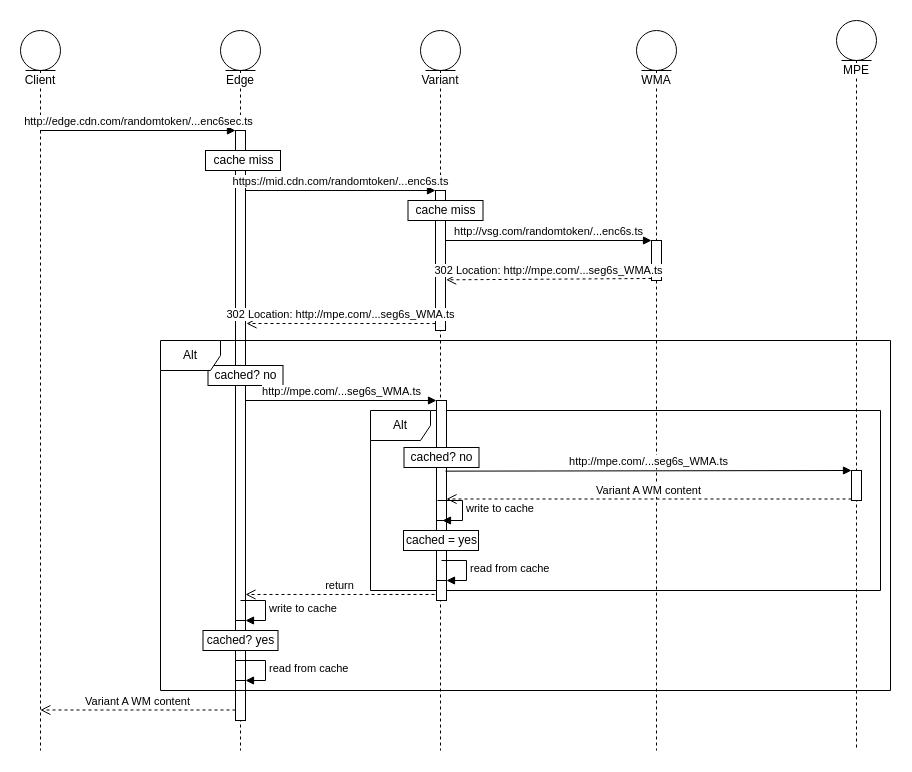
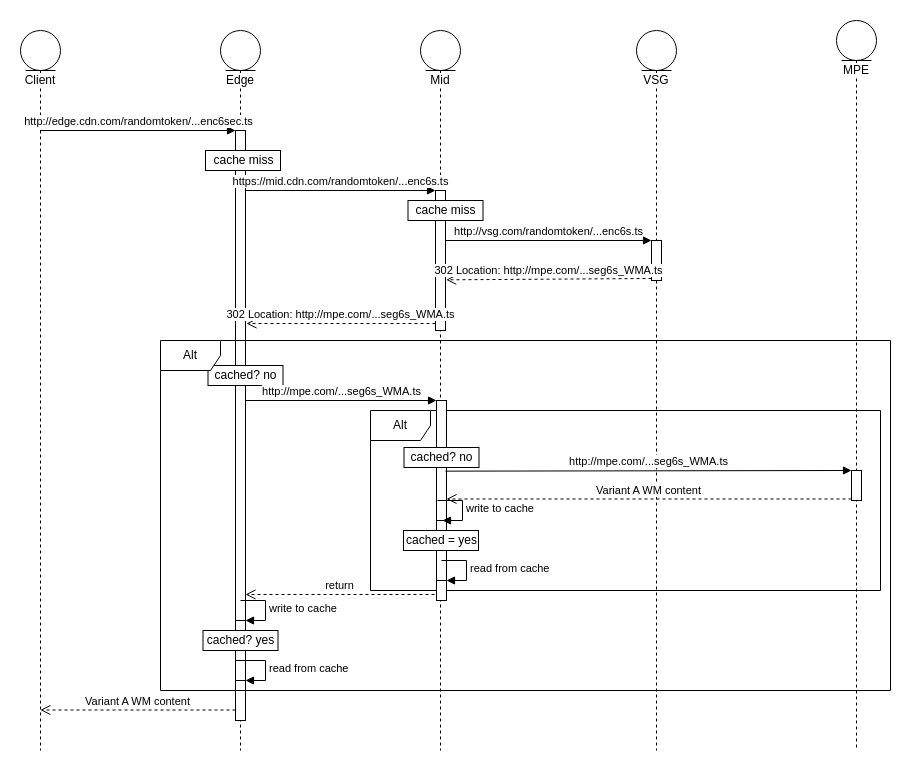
(657, 81) -> (657, 81)
(441, 88) -> (441, 81)
